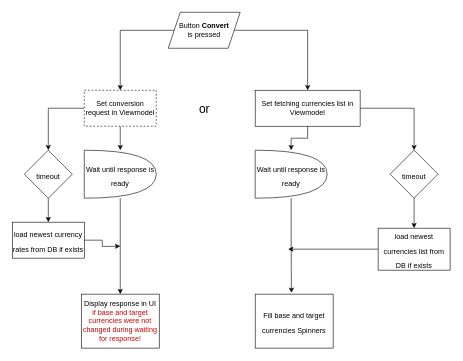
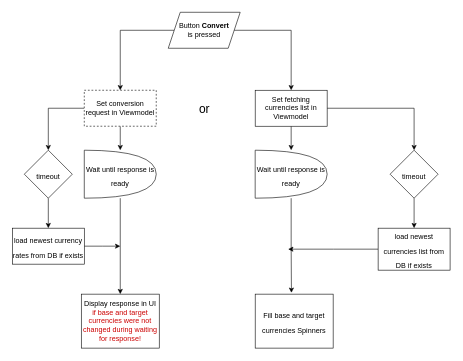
(308, 108) -> (291, 108)
(48, 240) -> (48, 246)
